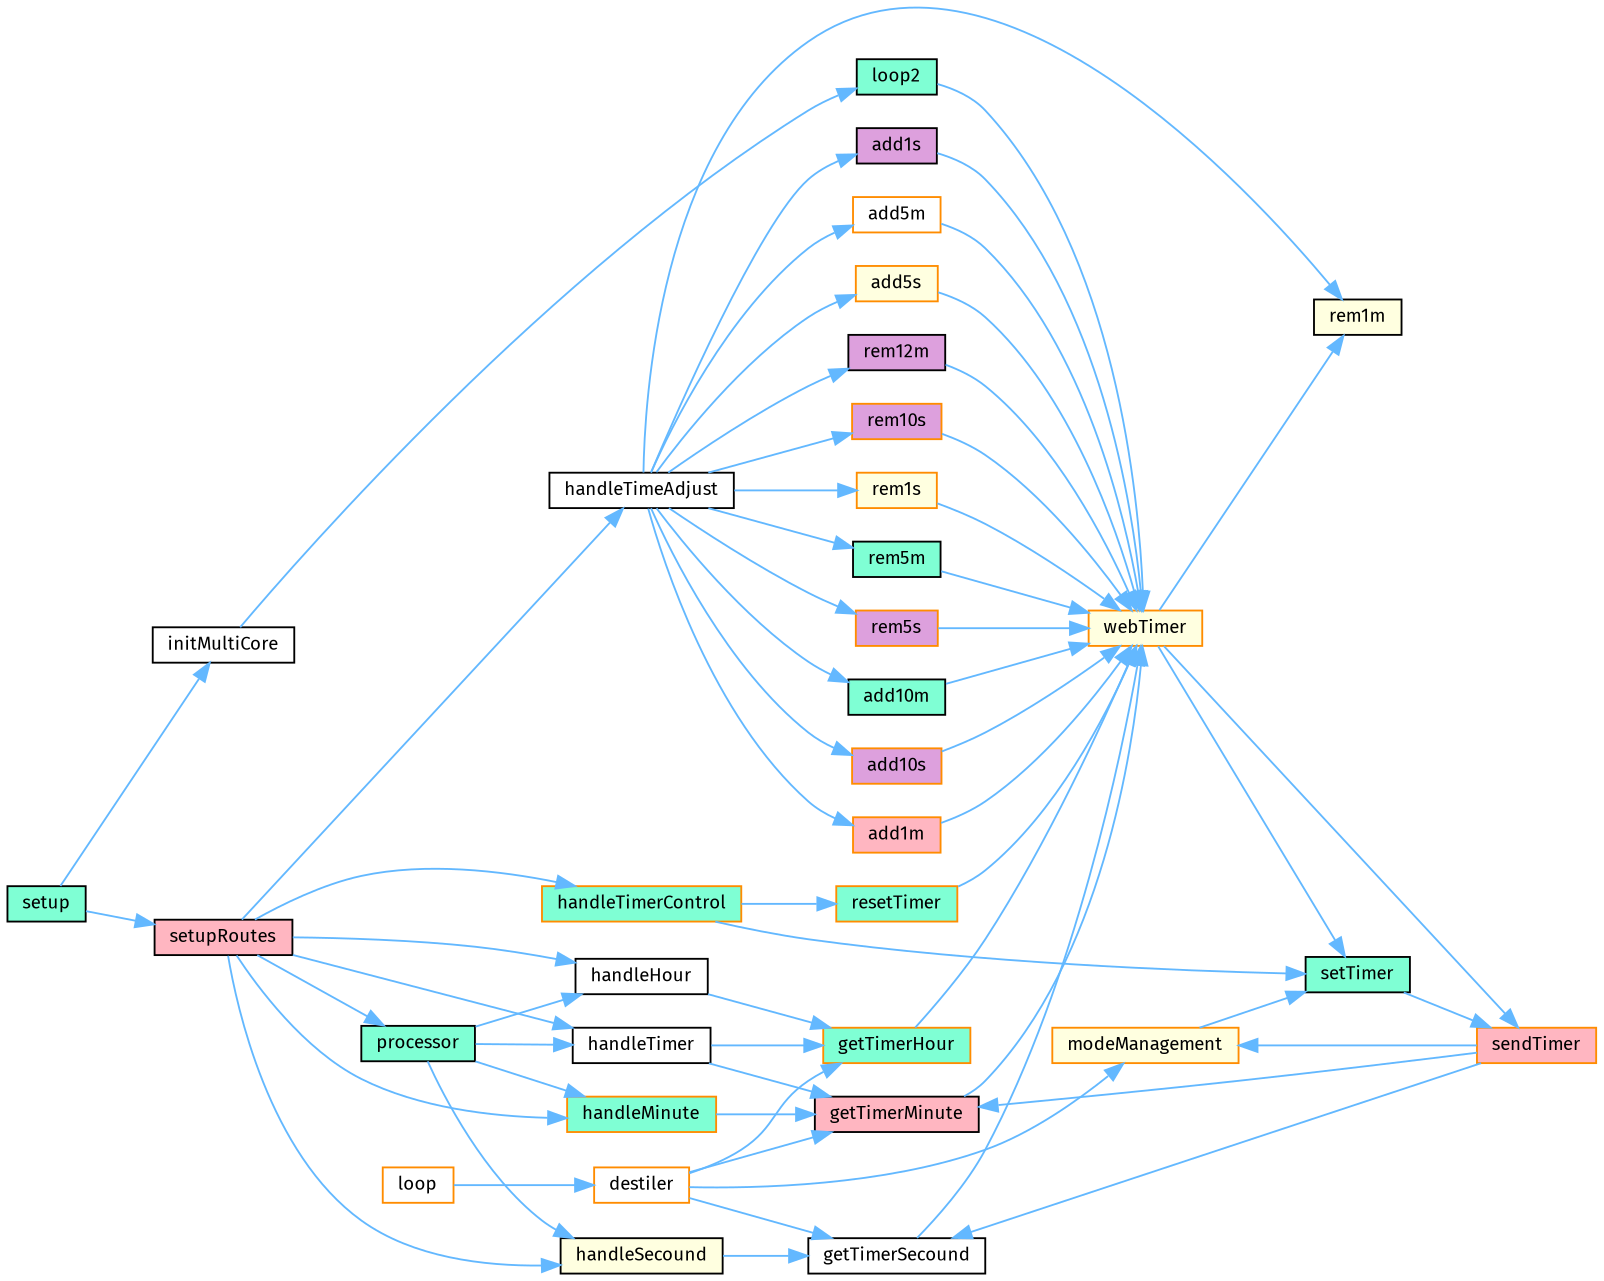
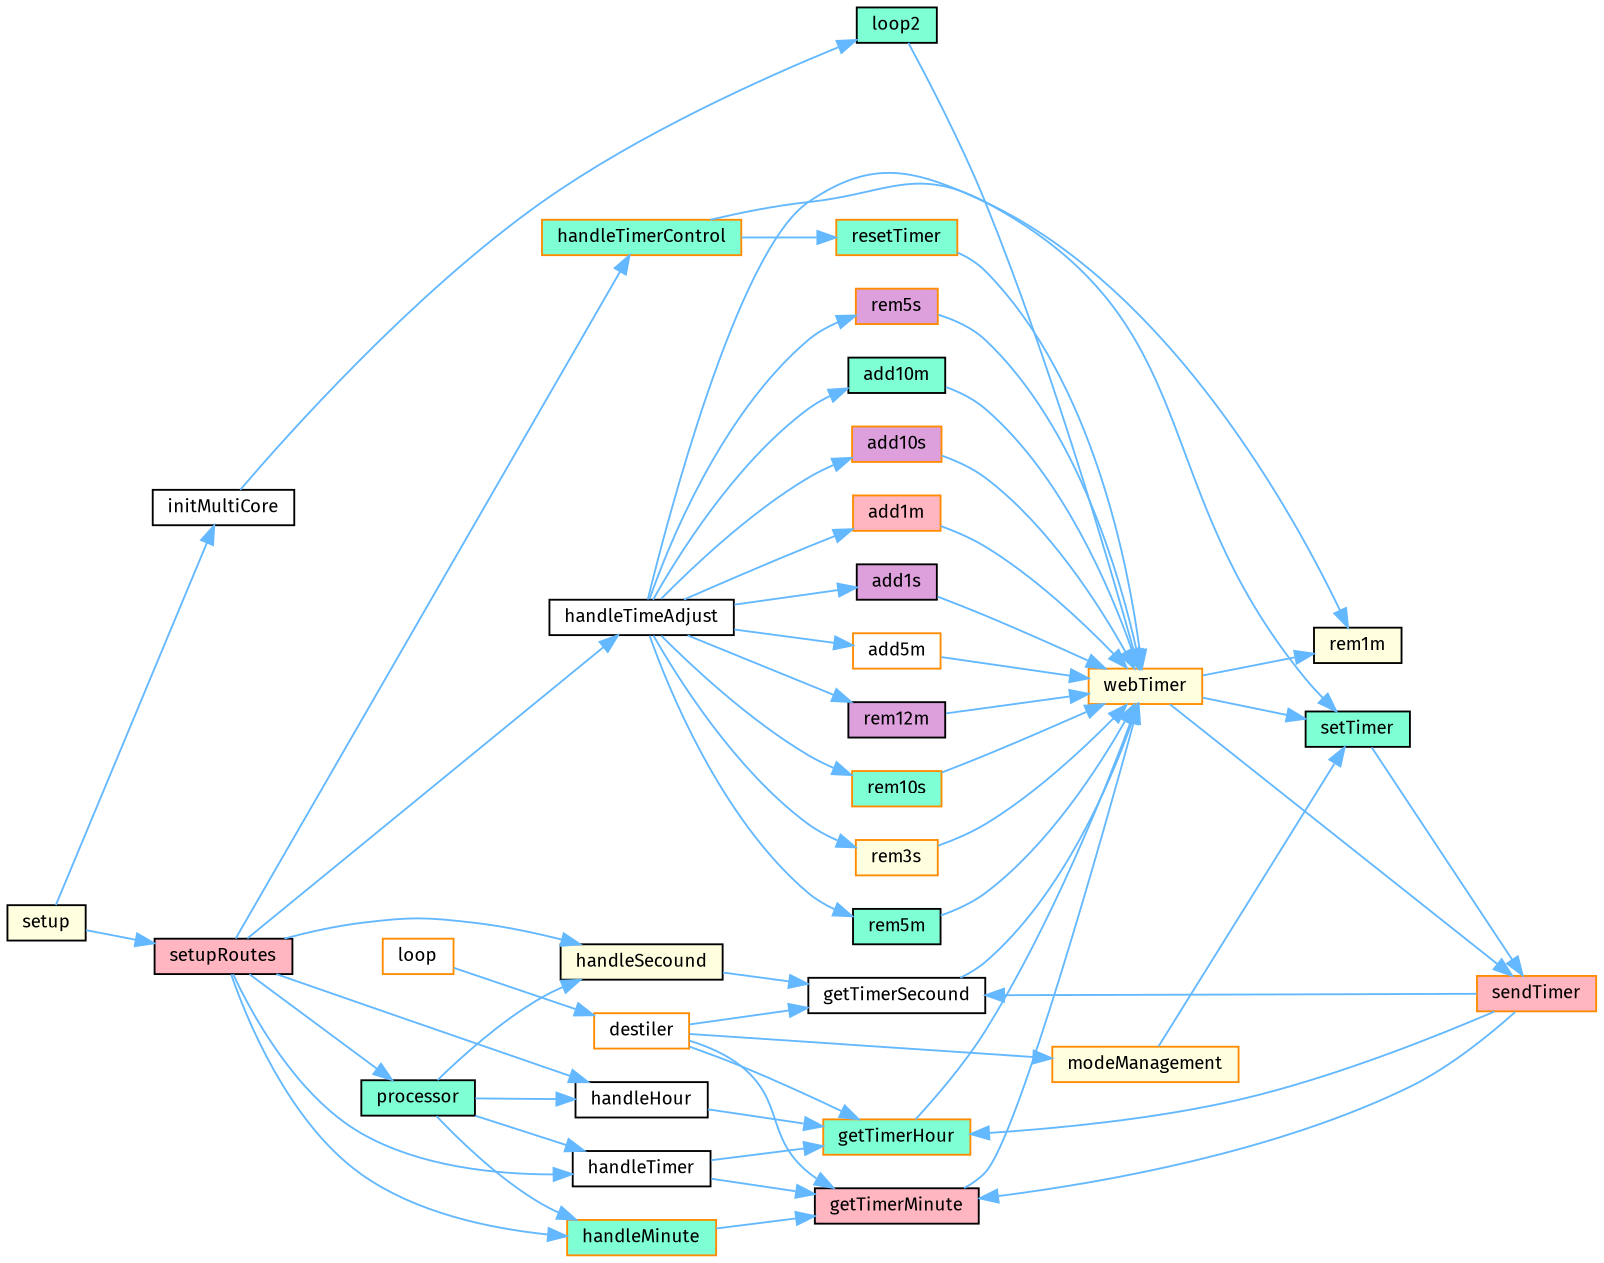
(897, 284) -> none
(897, 421) -> (897, 789)
(897, 490) -> (897, 858)
(47, 904) -> (47, 923)
(1367, 1045) -> (1248, 1097)
